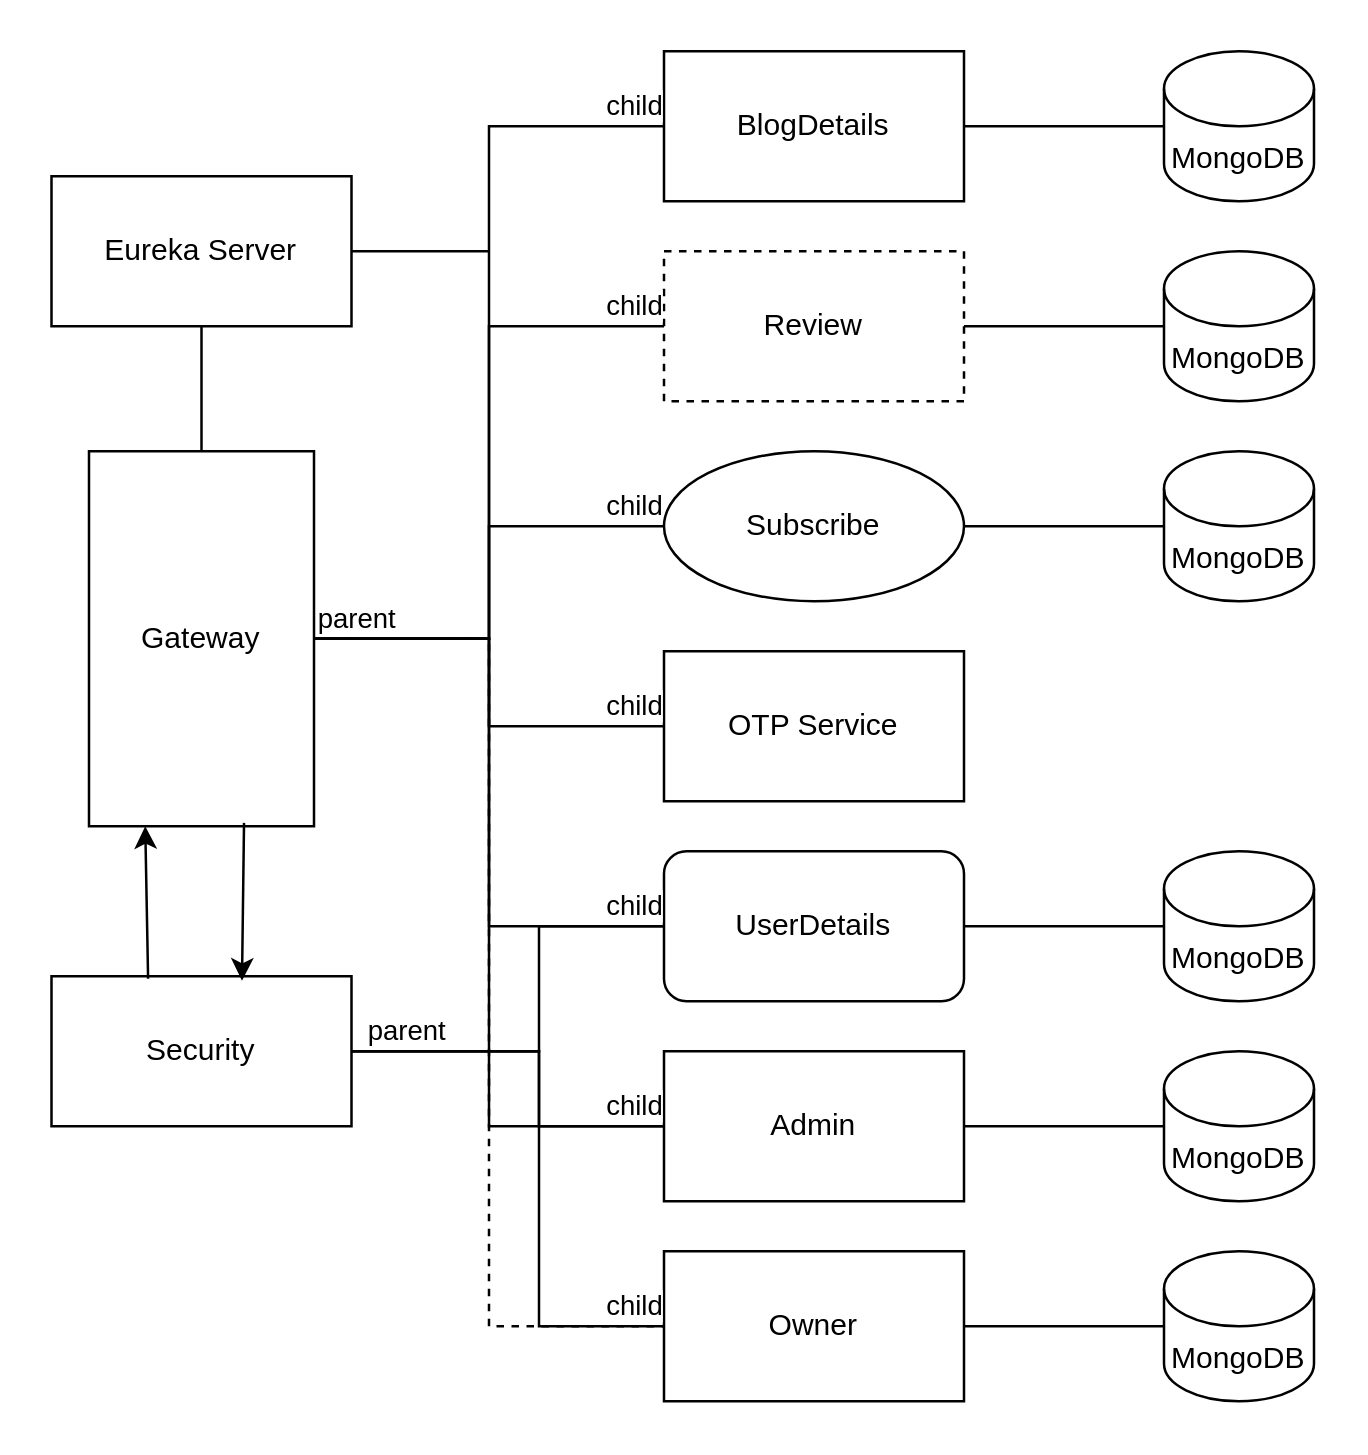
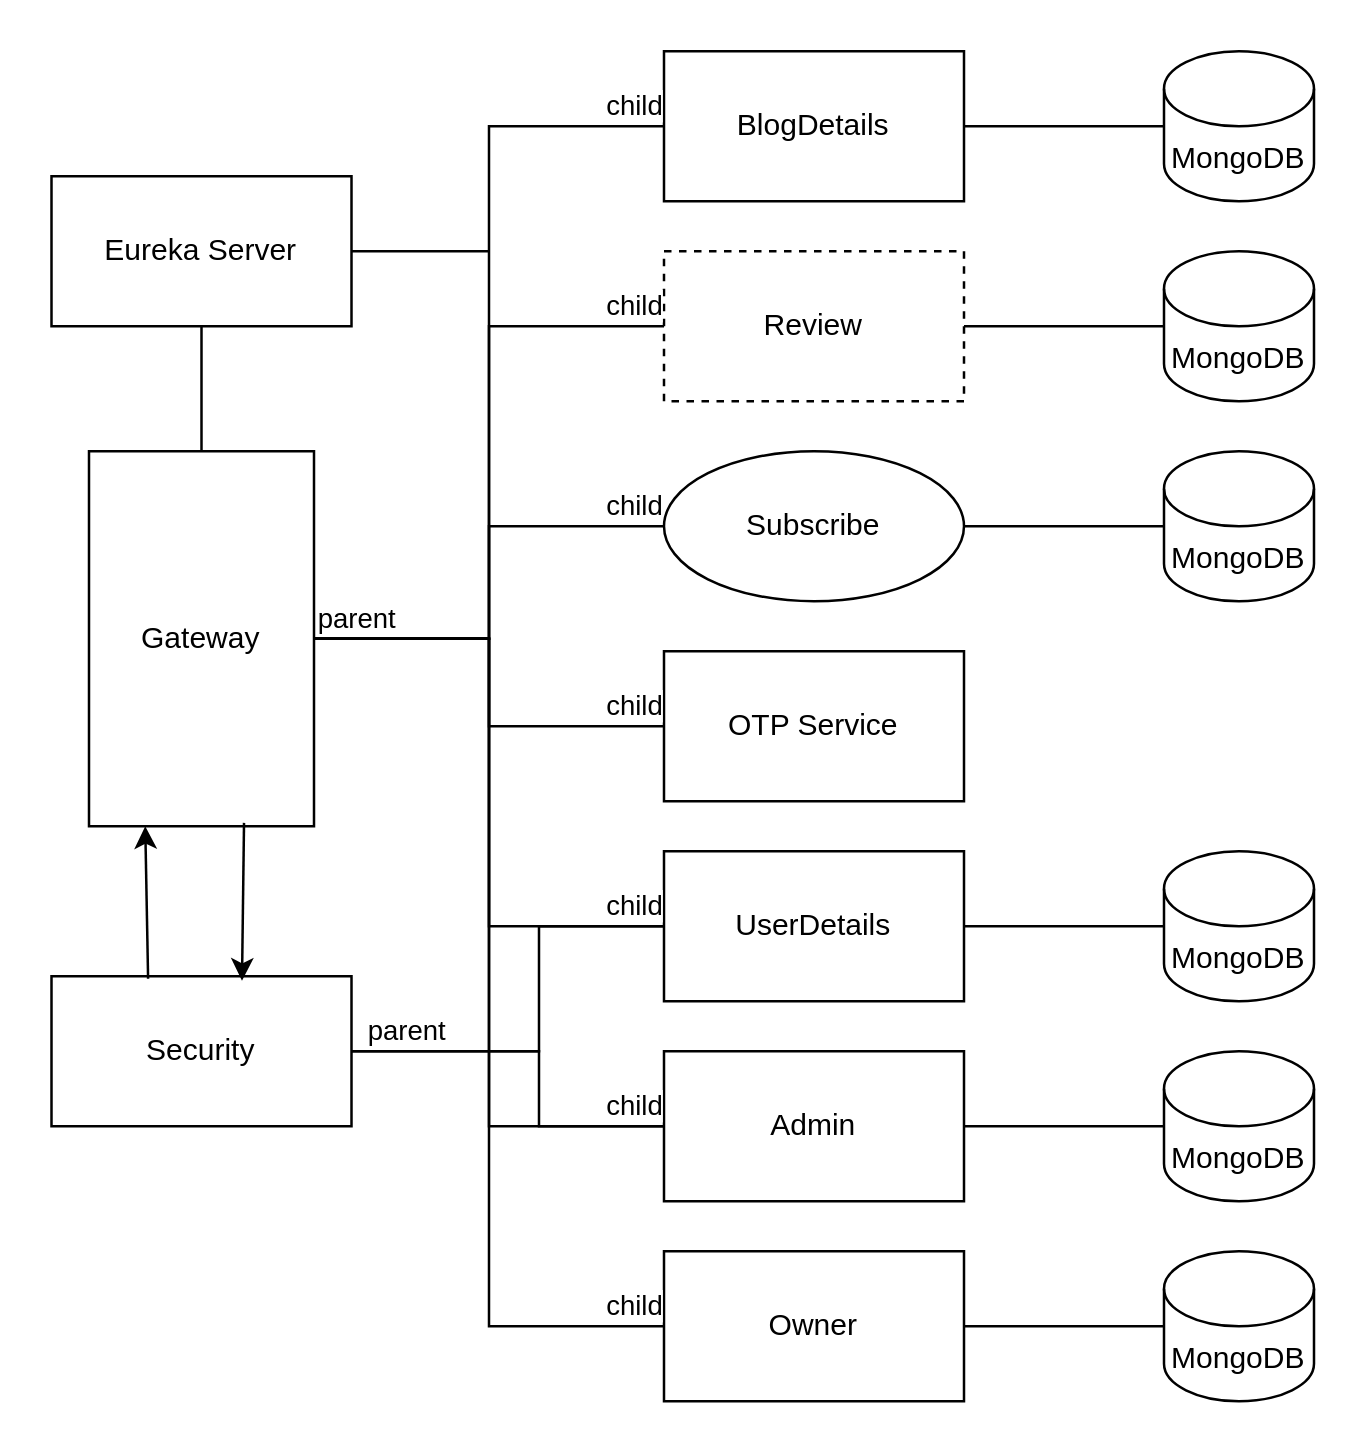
(814, 926) -> (814, 926)
(539, 1226) -> none
(489, 1251) -> (489, 1251)
